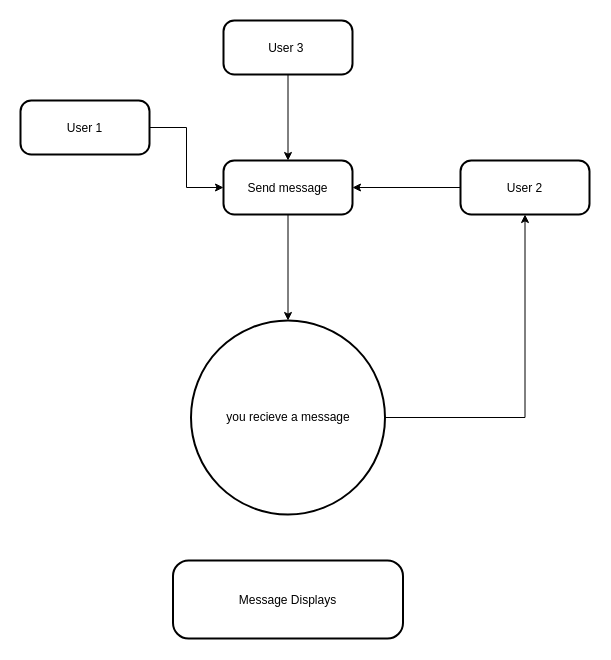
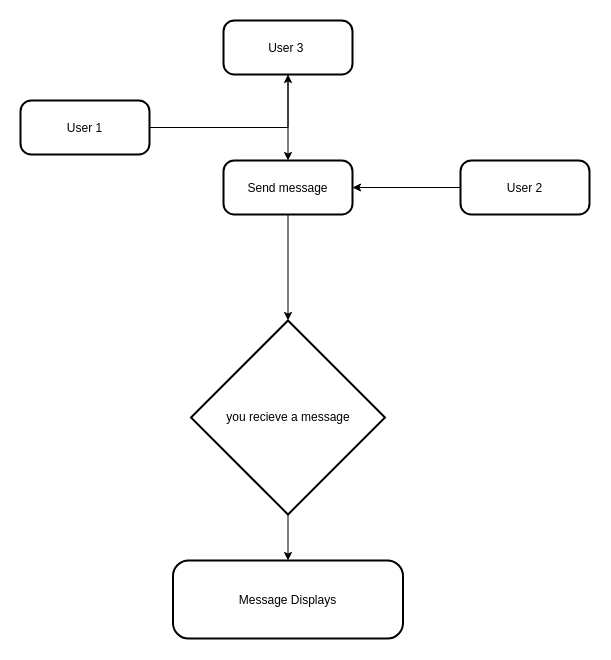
(187, 171) -> (235, 128)
(525, 389) -> (288, 534)
(288, 418) -> (288, 418)
